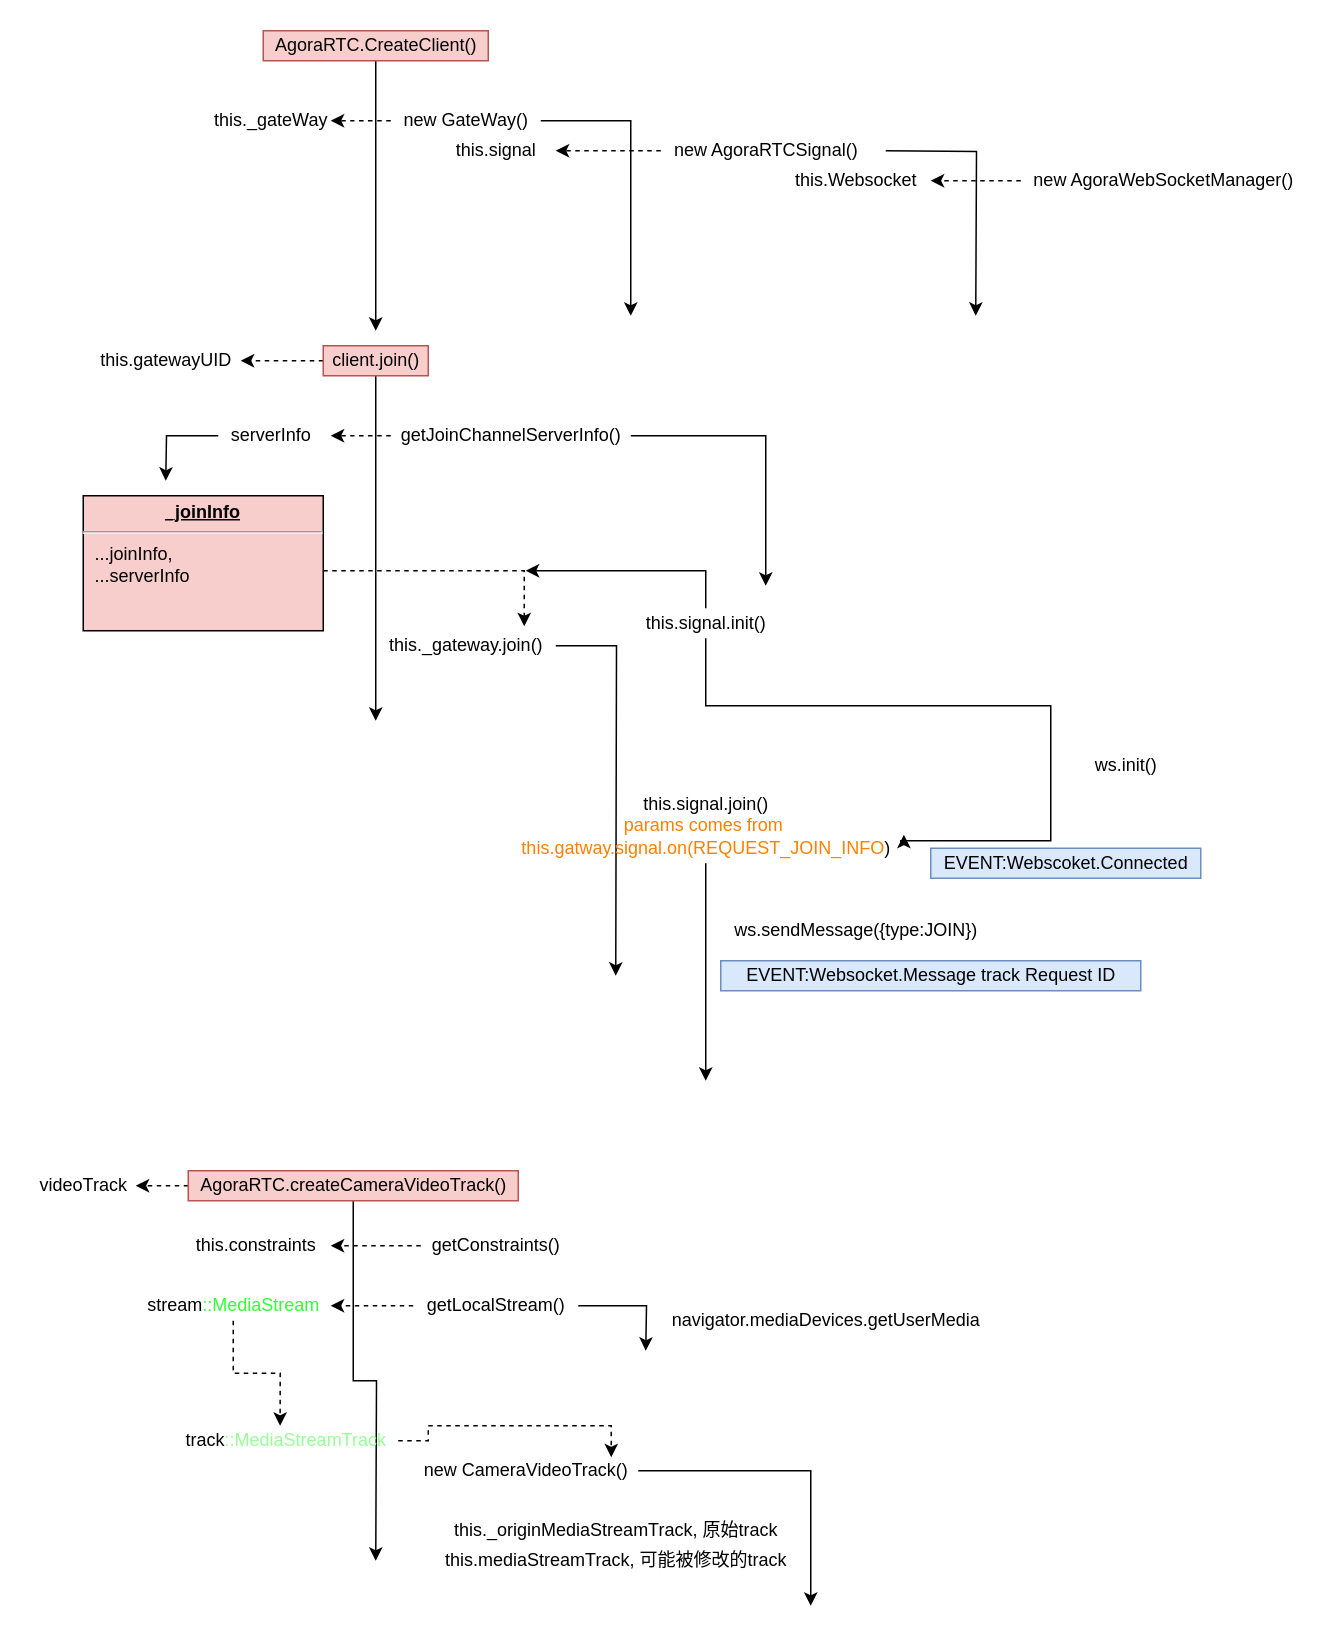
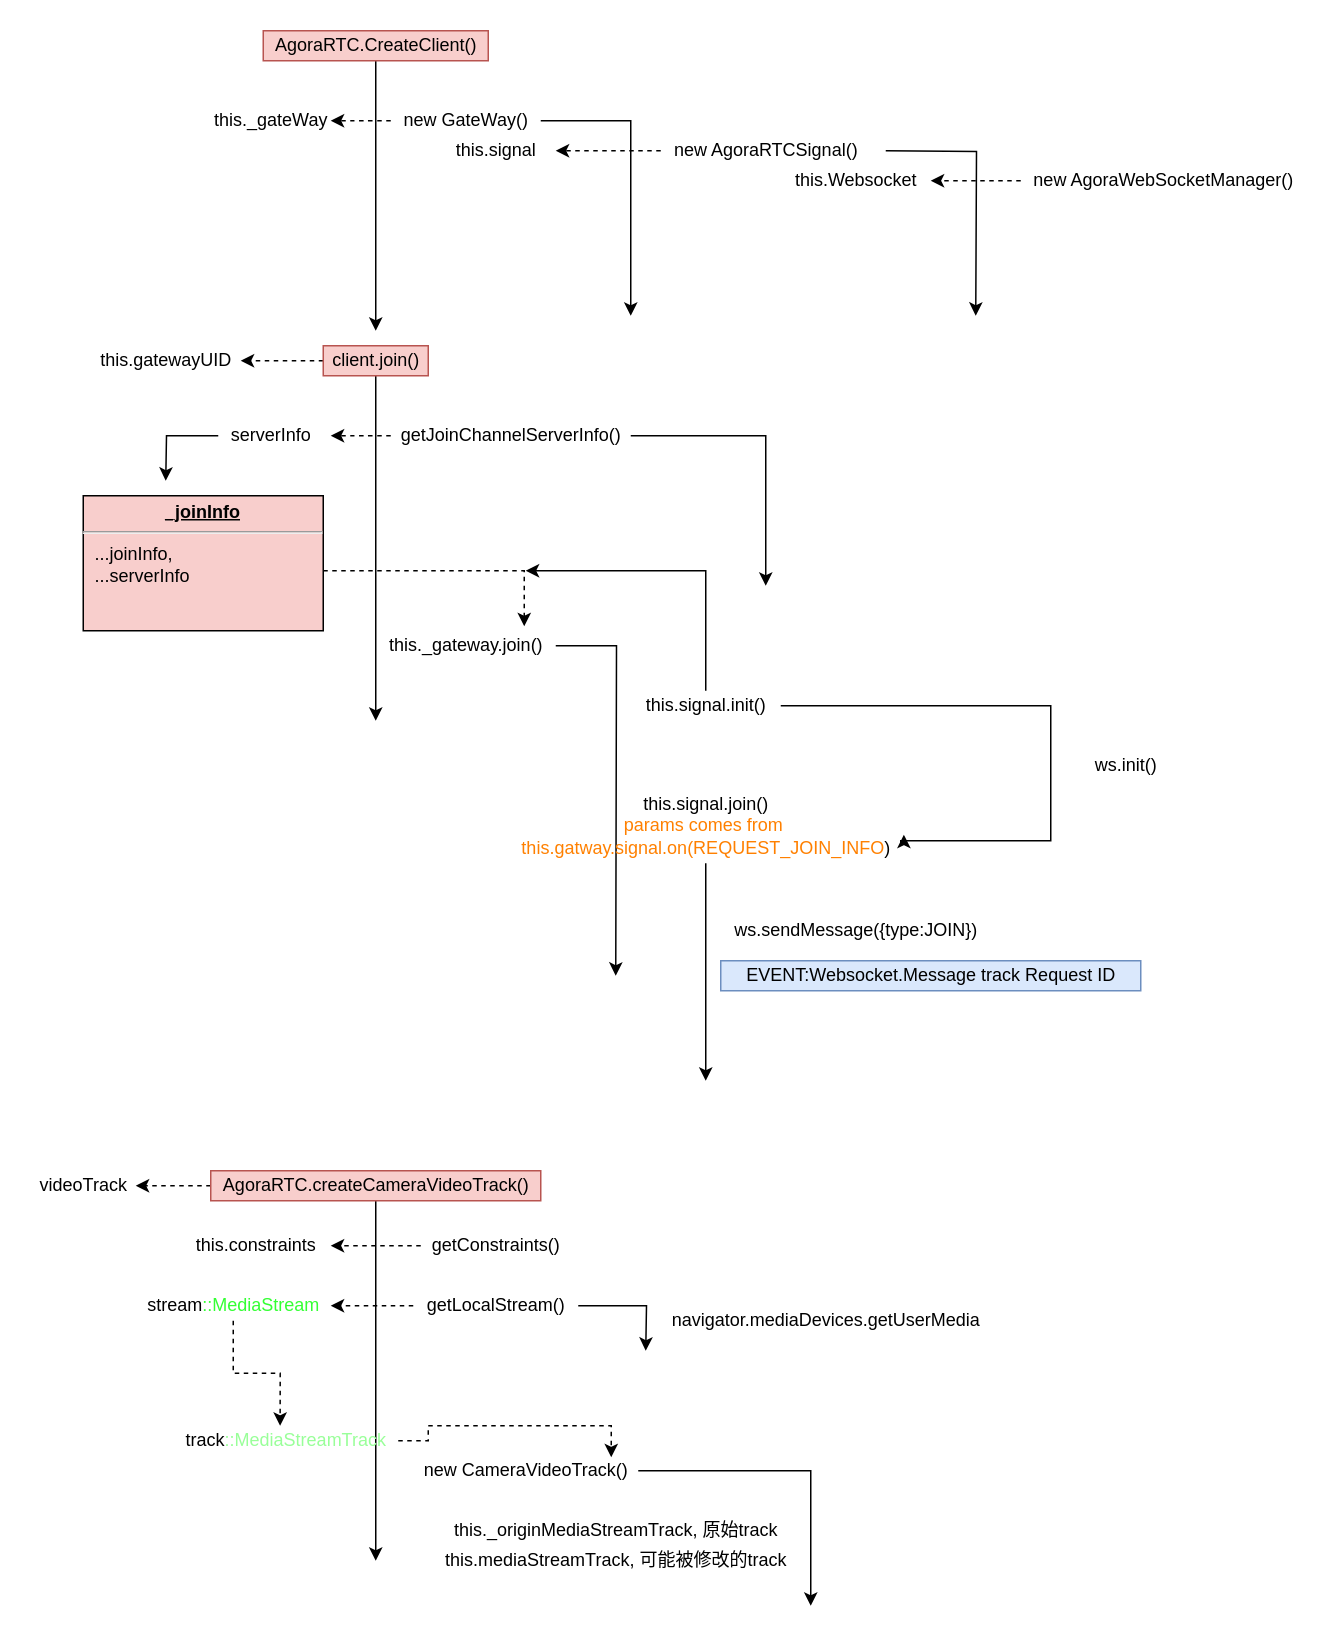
(706, 623) -> (706, 706)
(1066, 863) -> none
(353, 1186) -> (376, 1186)
